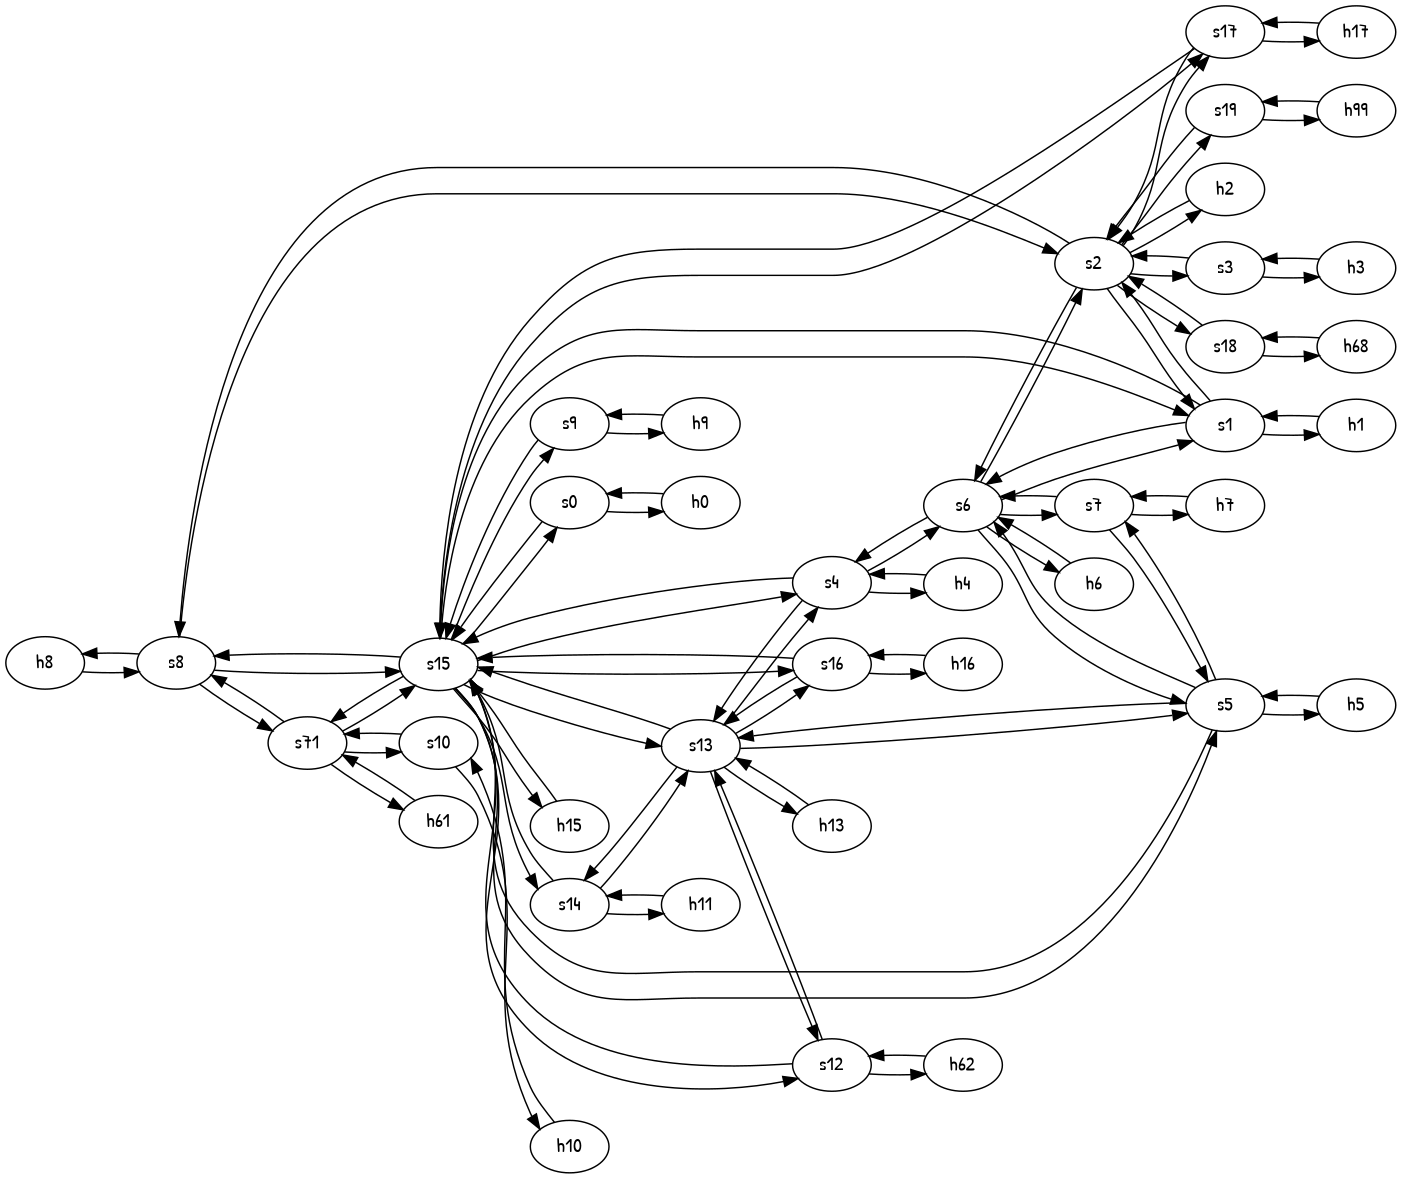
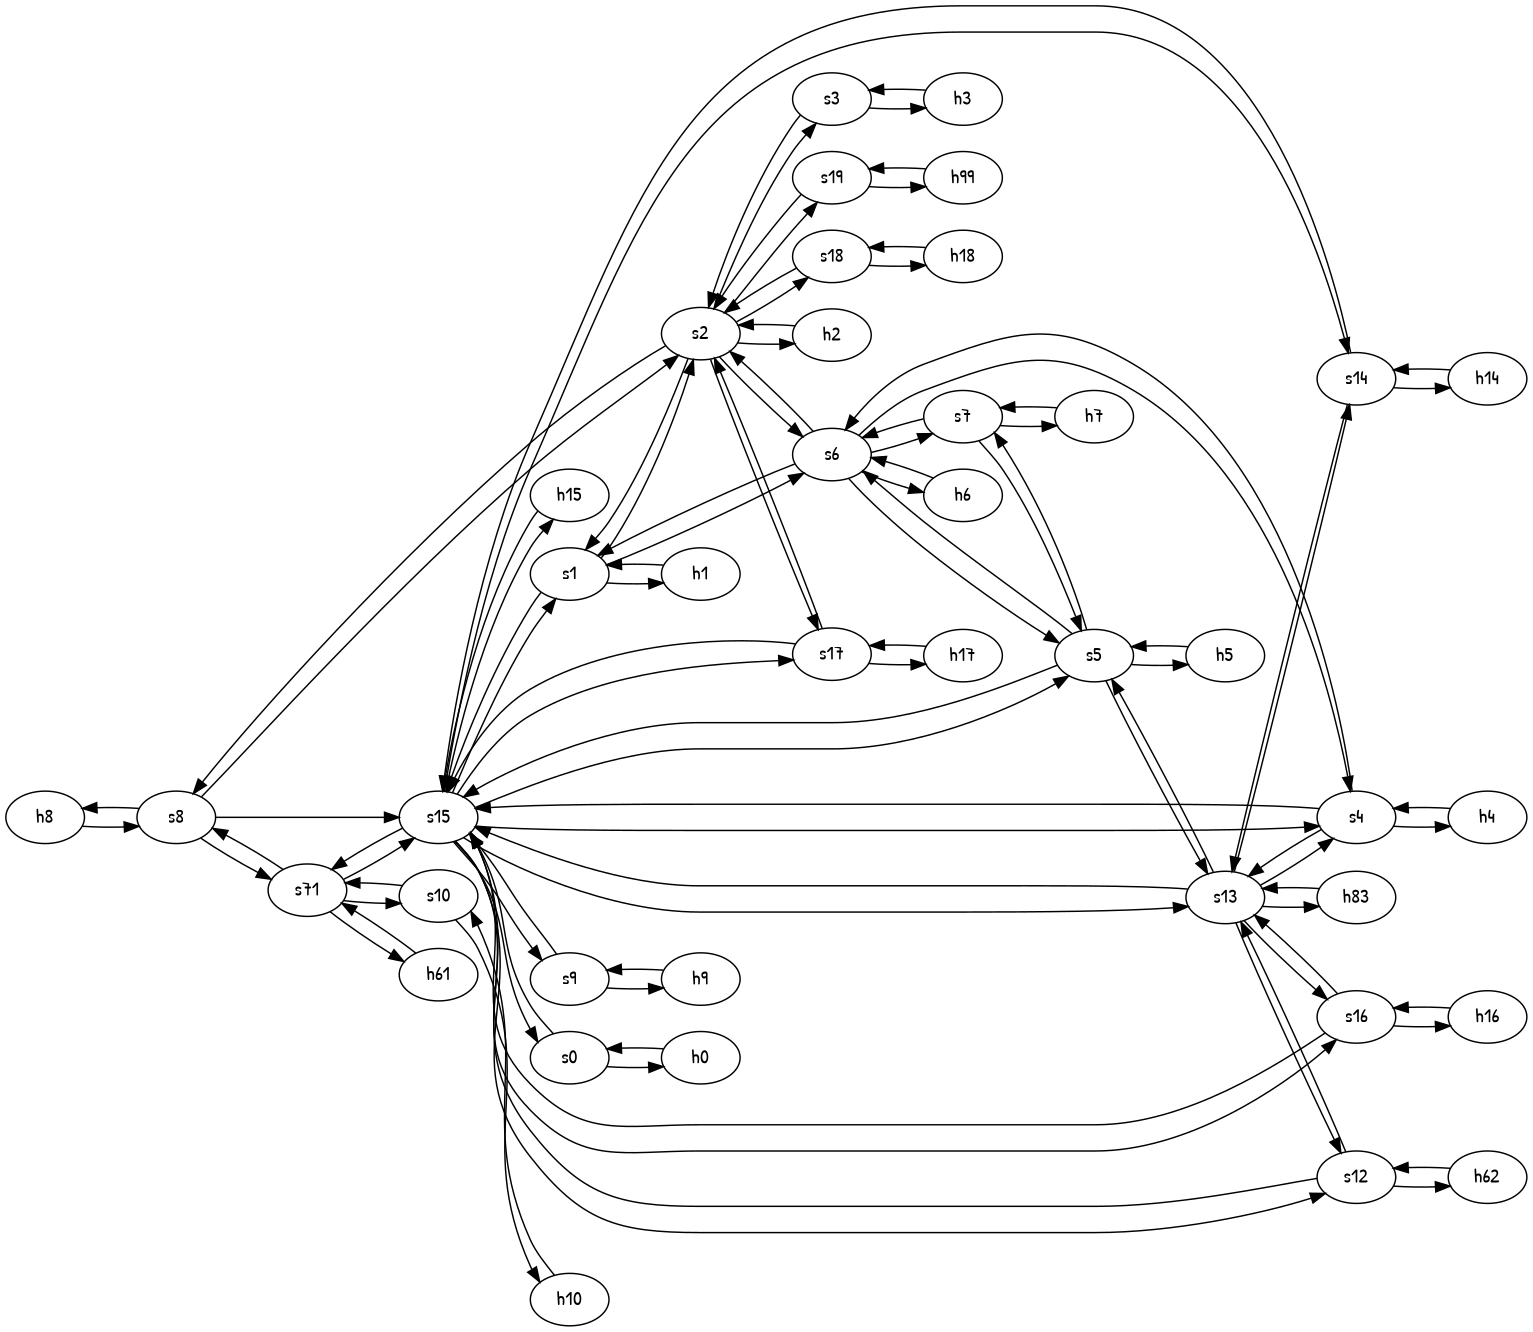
(1356, 347) -> (963, 256)
(315, 654) -> none
(832, 826) -> (1356, 897)
(701, 905) -> (1488, 379)
